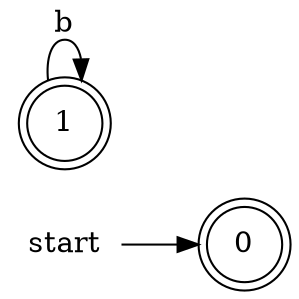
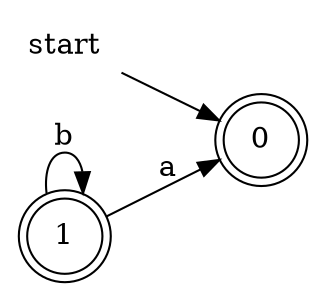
none -> (154, 193)
